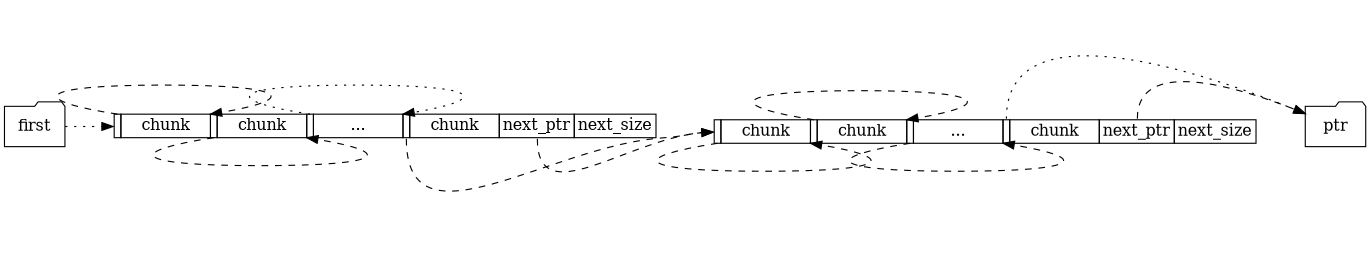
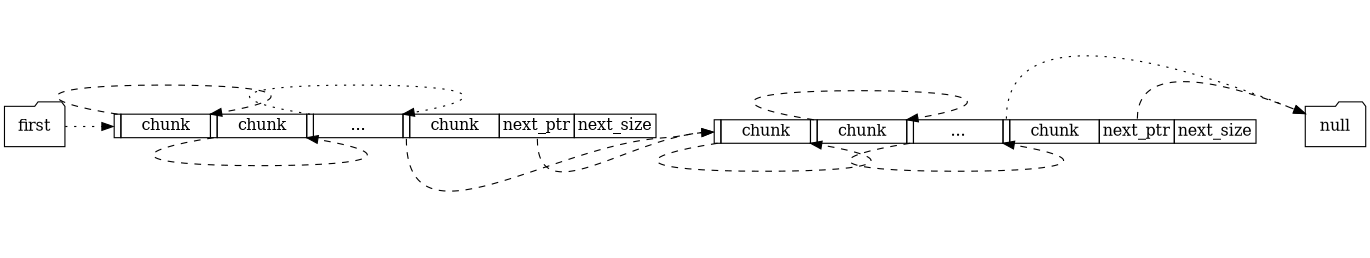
(1335, 126) -> (1335, 126)
